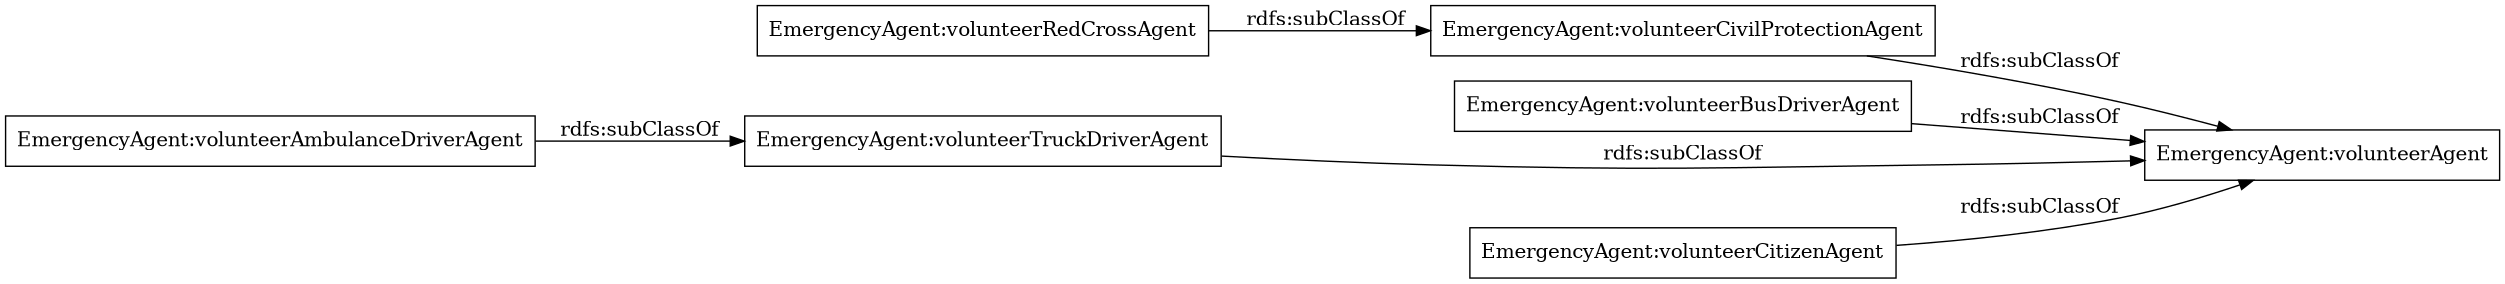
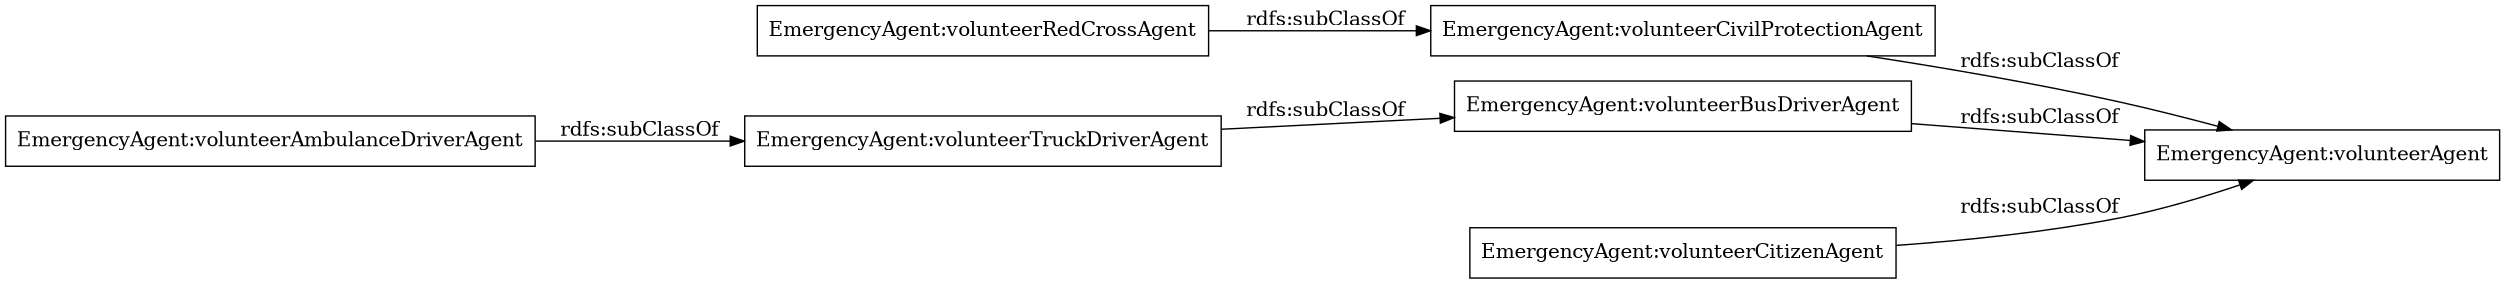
(1676, 168) -> (1331, 124)
